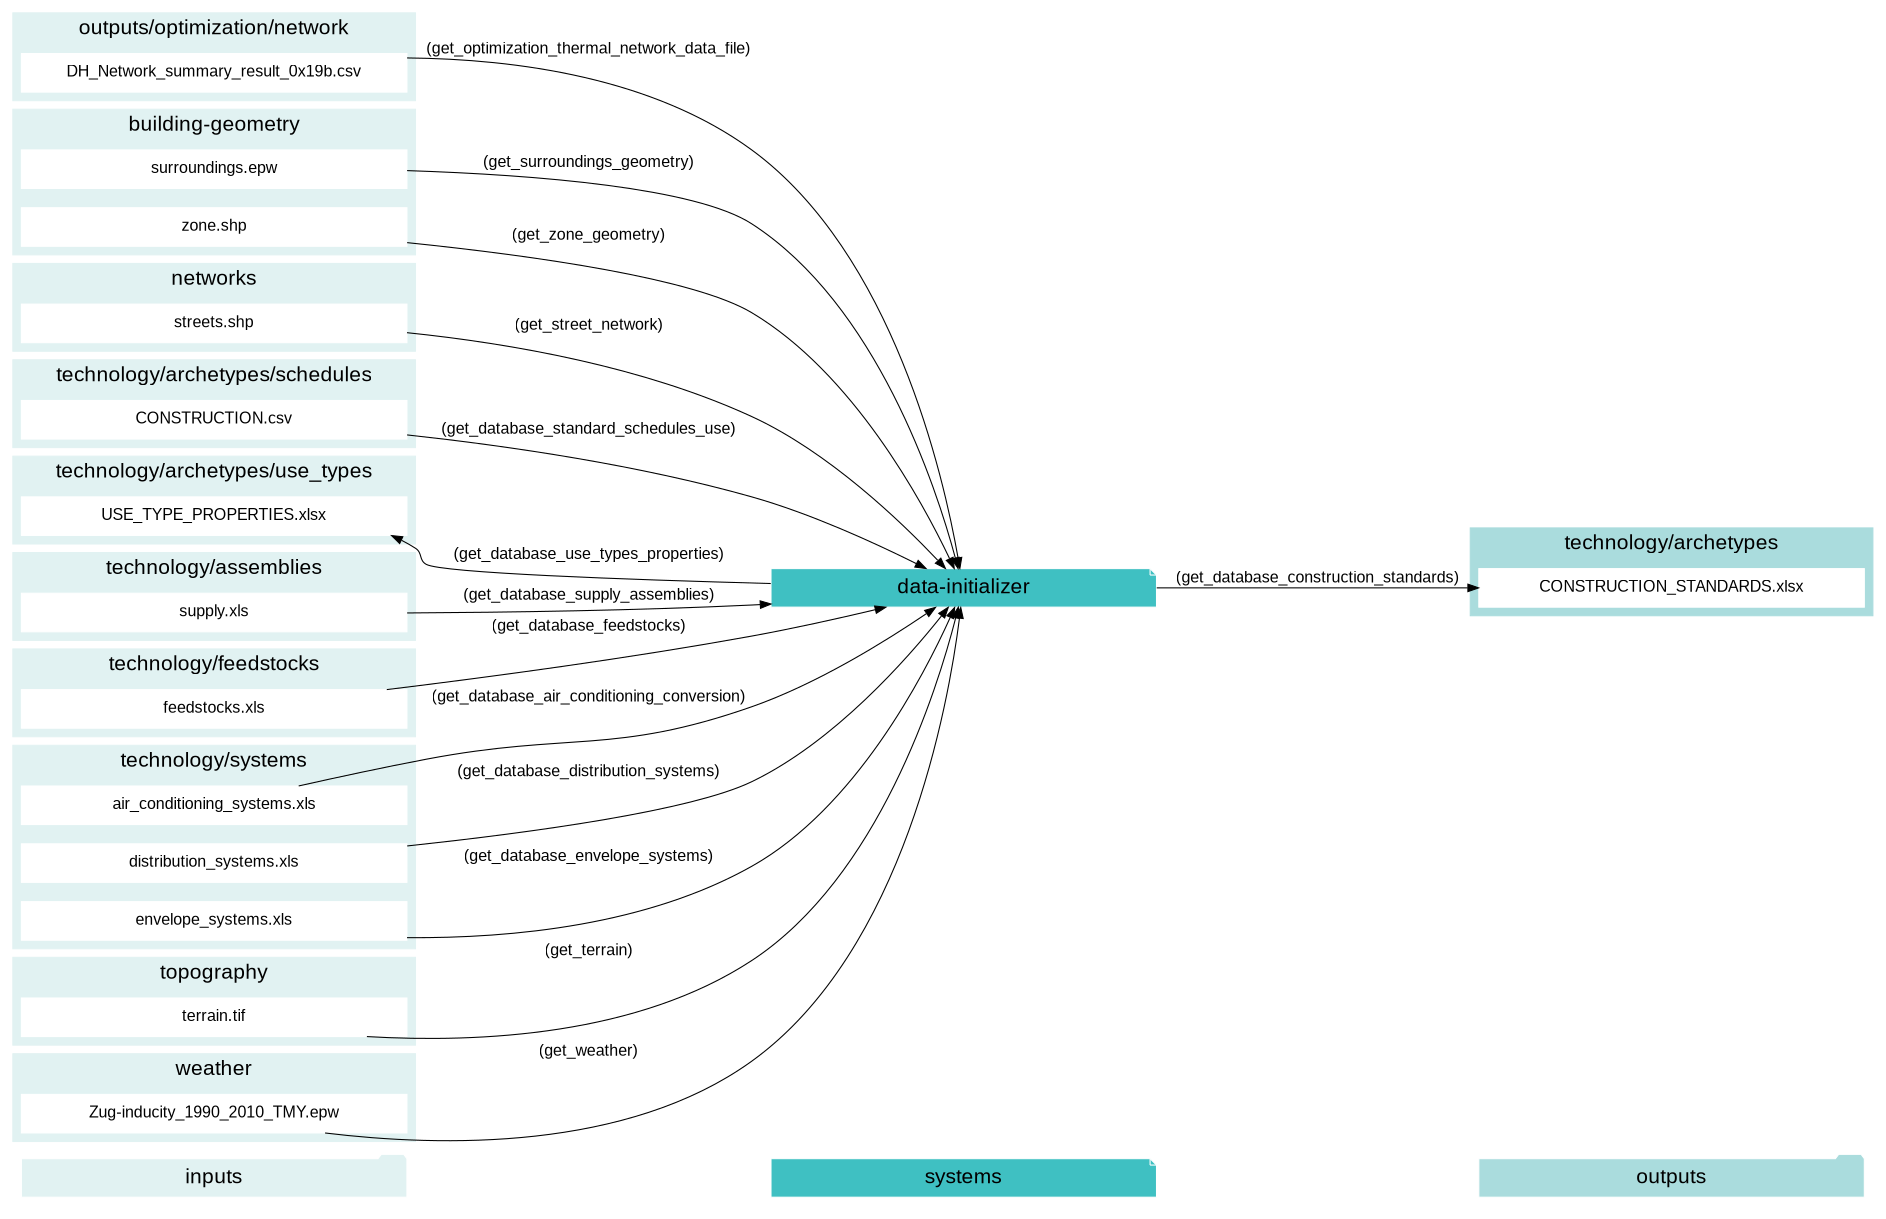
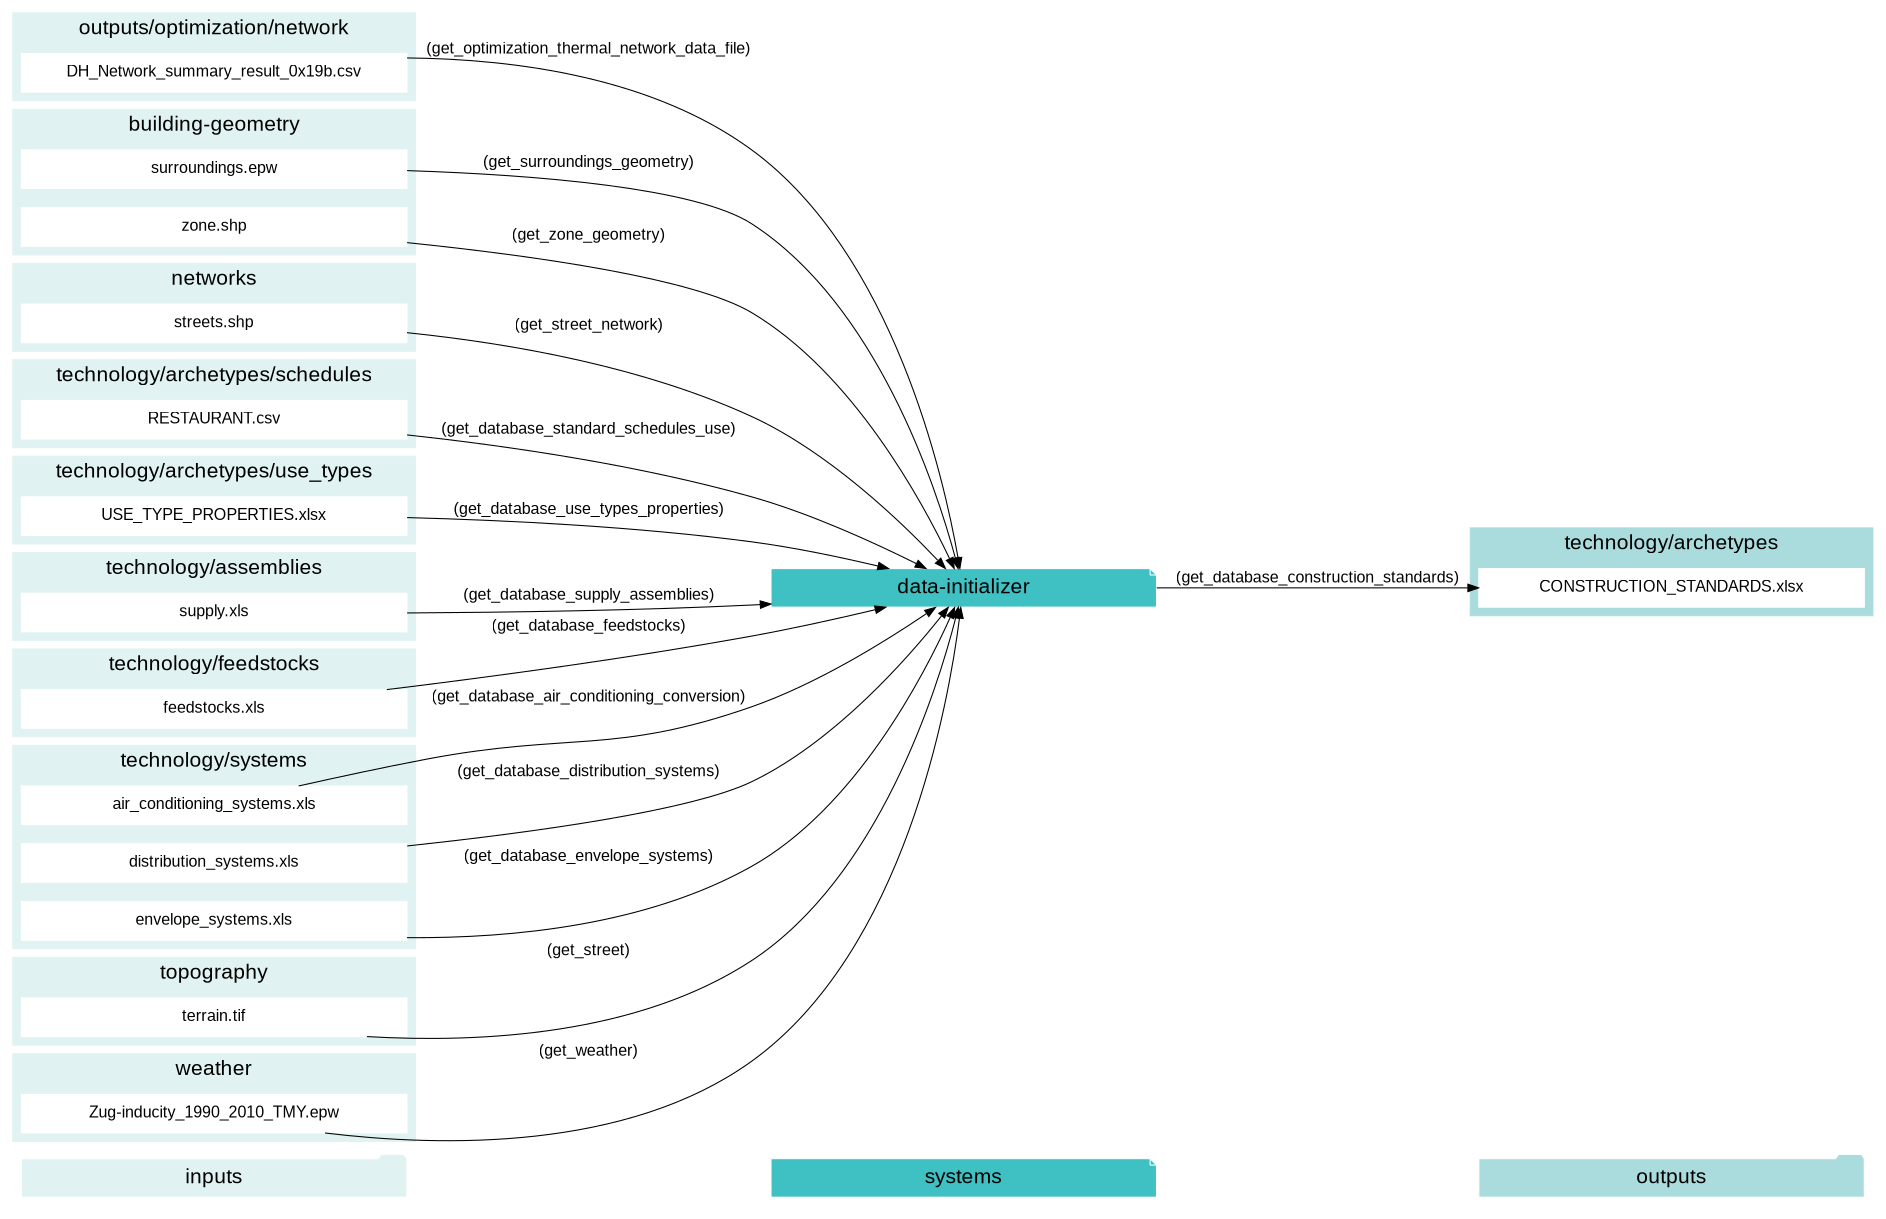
(214, 420) -> (214, 420)
(580, 577) -> (644, 530)
(589, 951) -> (589, 951)
